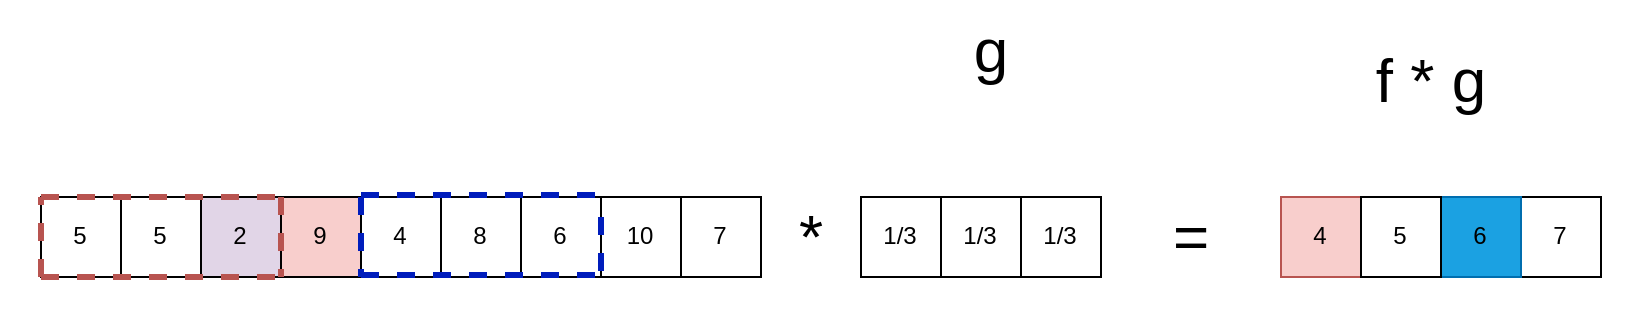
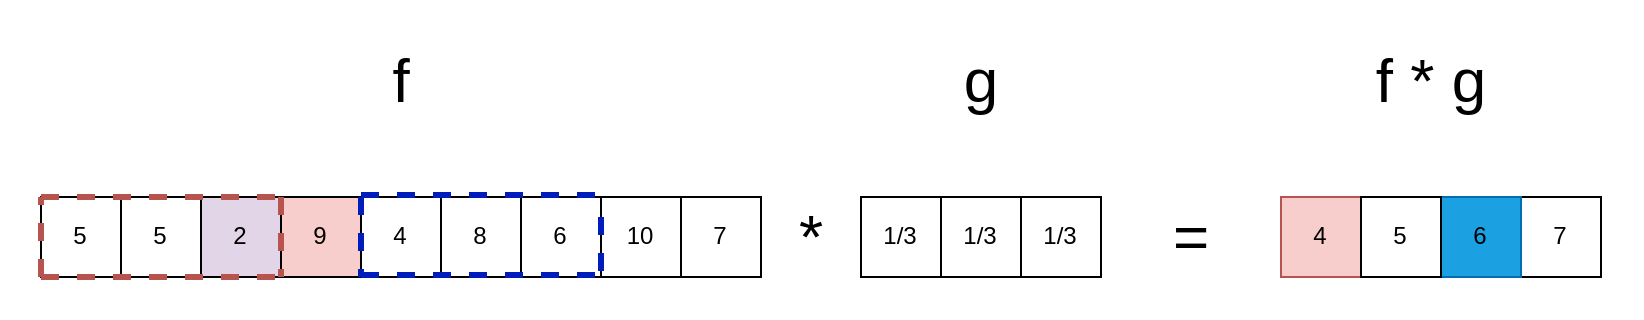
(991, 51) -> (981, 81)
none -> (401, 81)
